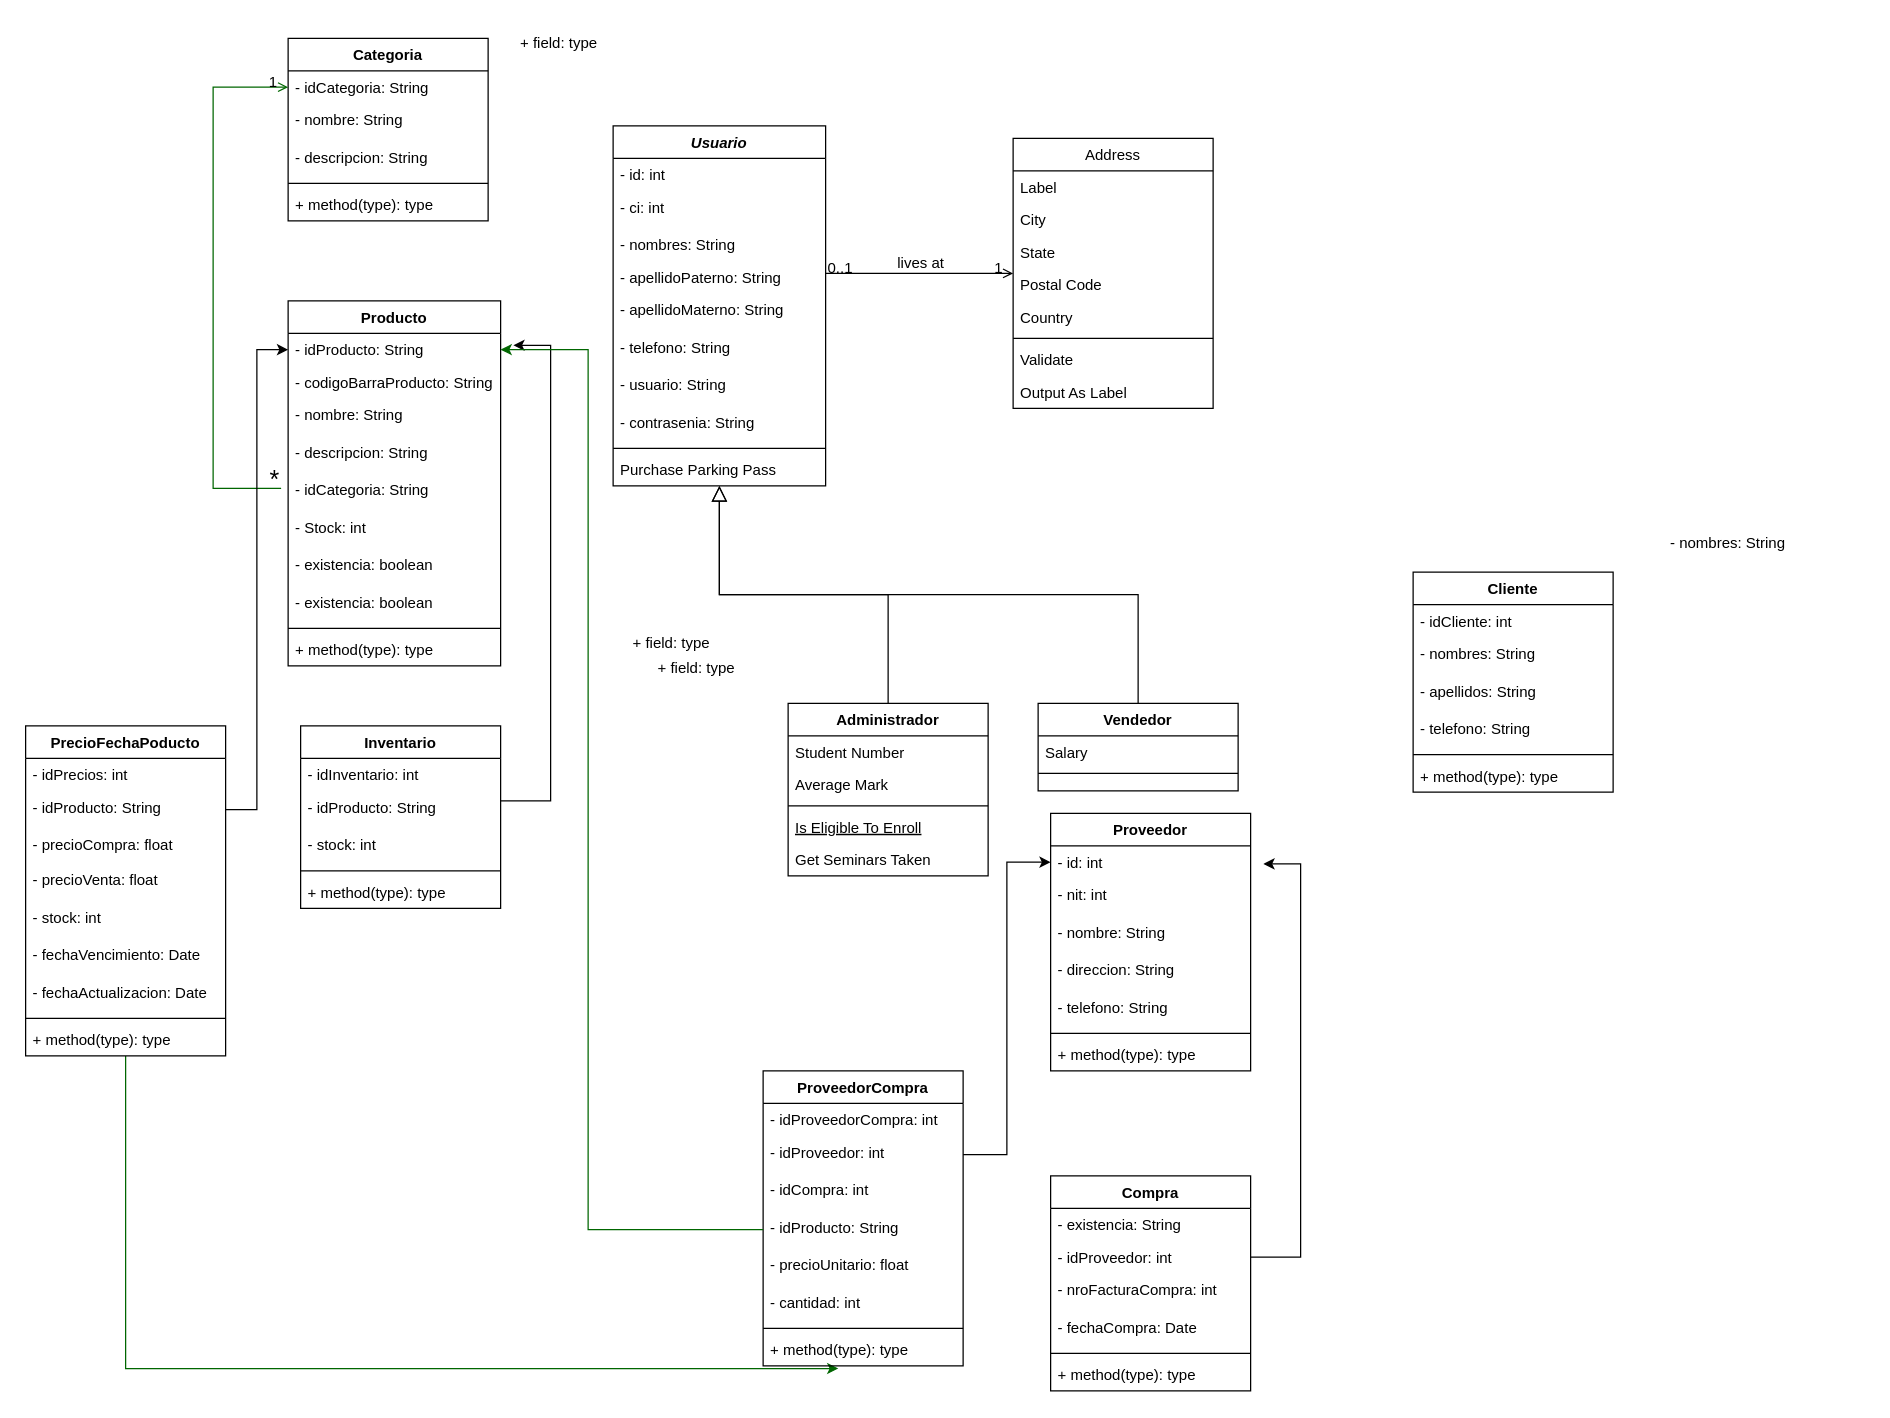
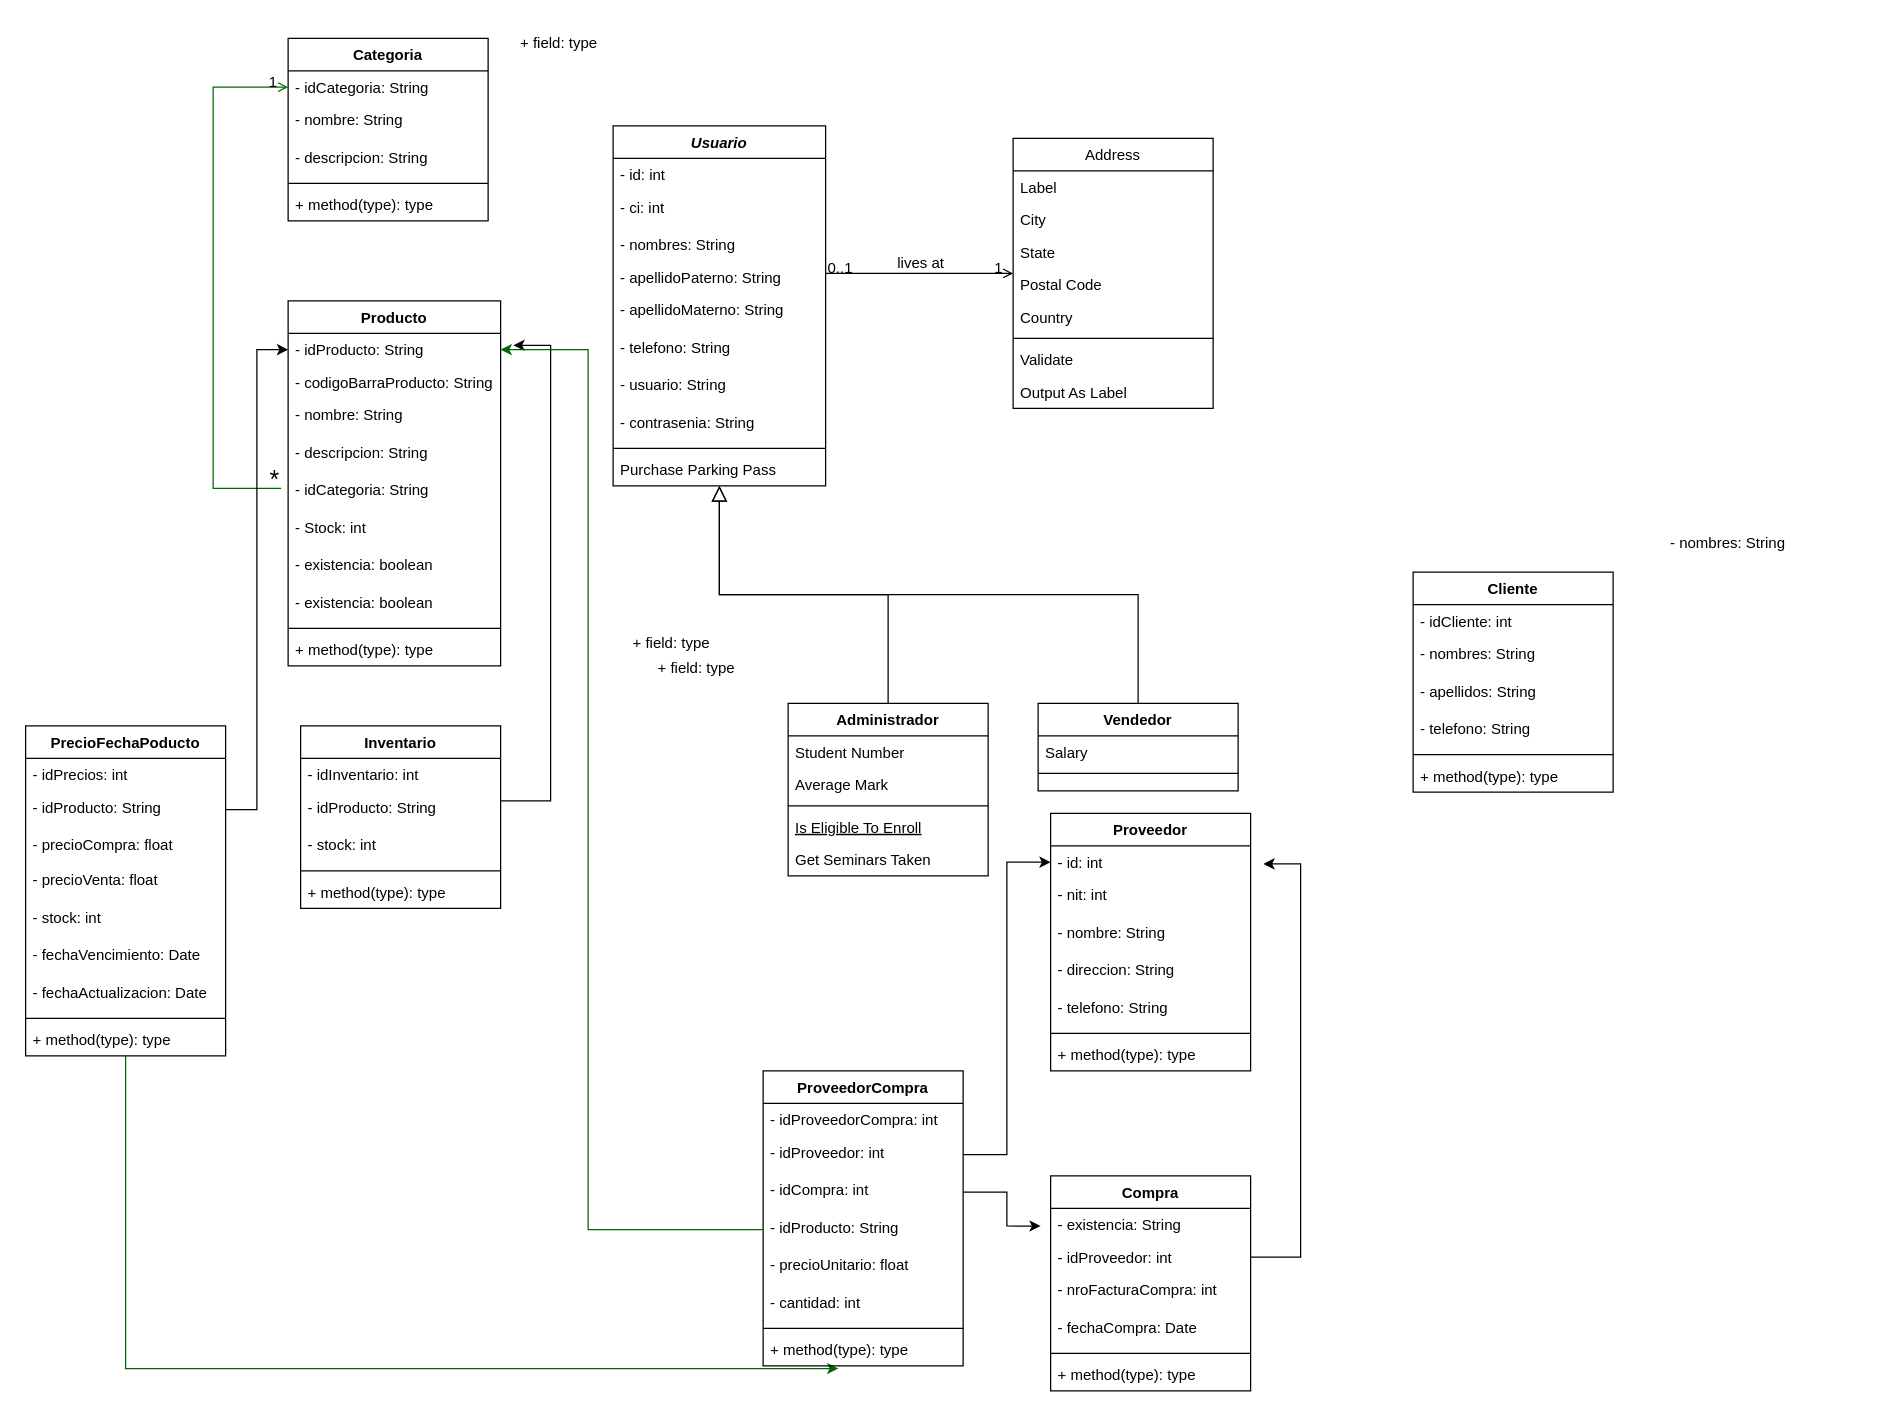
none -> (1007, 1200)
